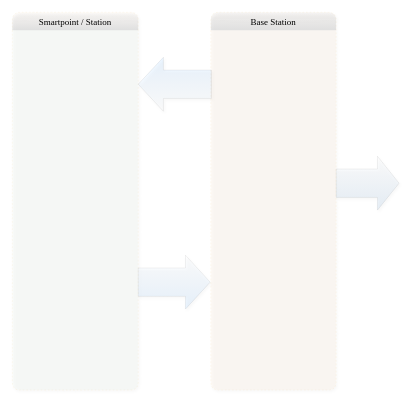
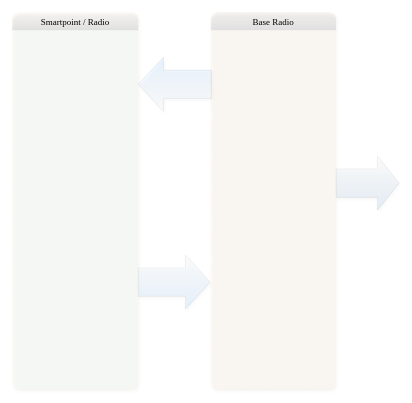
(75, 22) -> (75, 22)
(273, 22) -> (273, 22)
